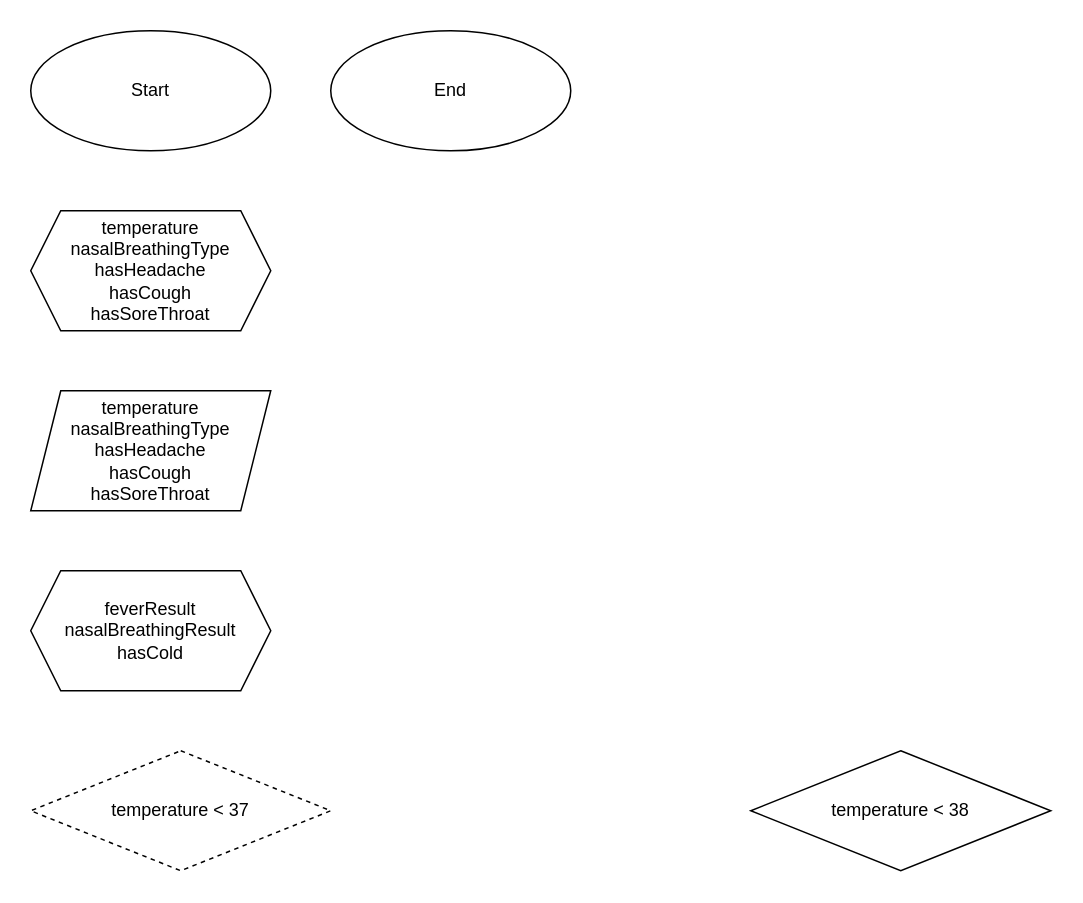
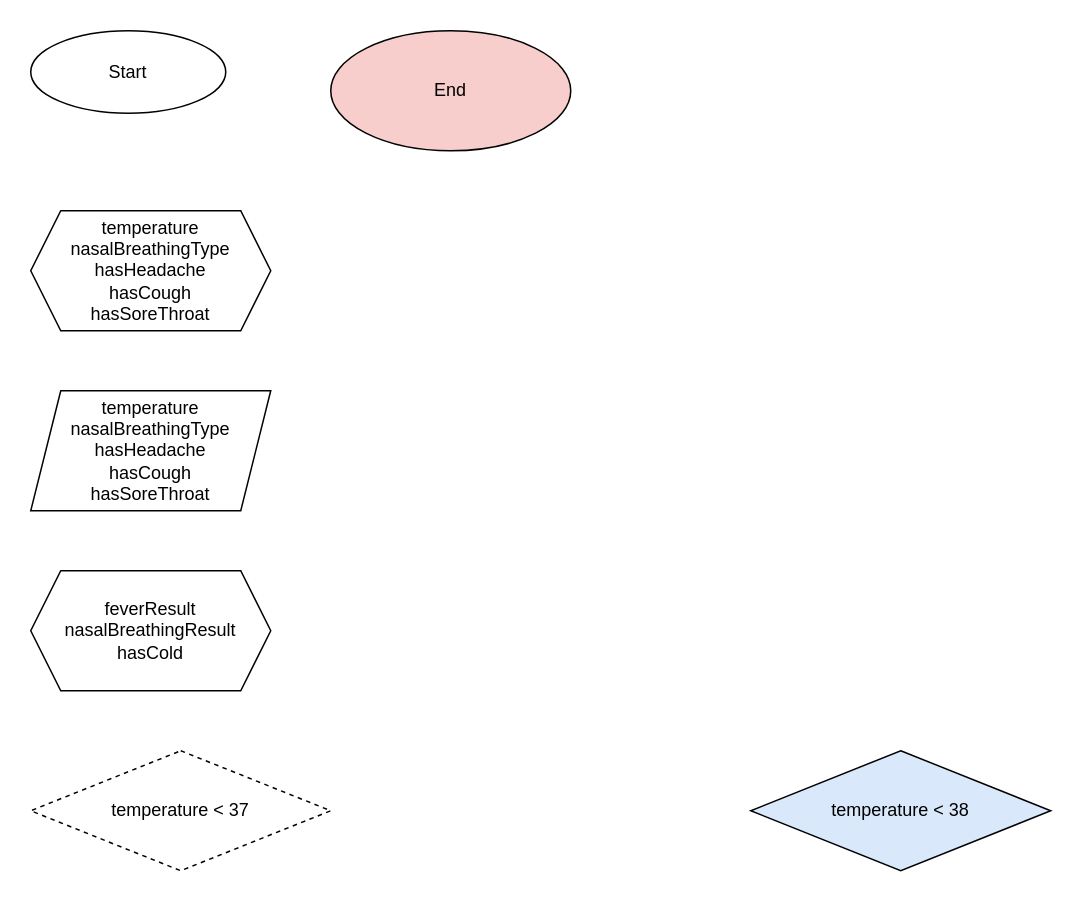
(151, 91) -> (128, 72)
(451, 91) -> (451, 91)
(901, 811) -> (901, 811)
